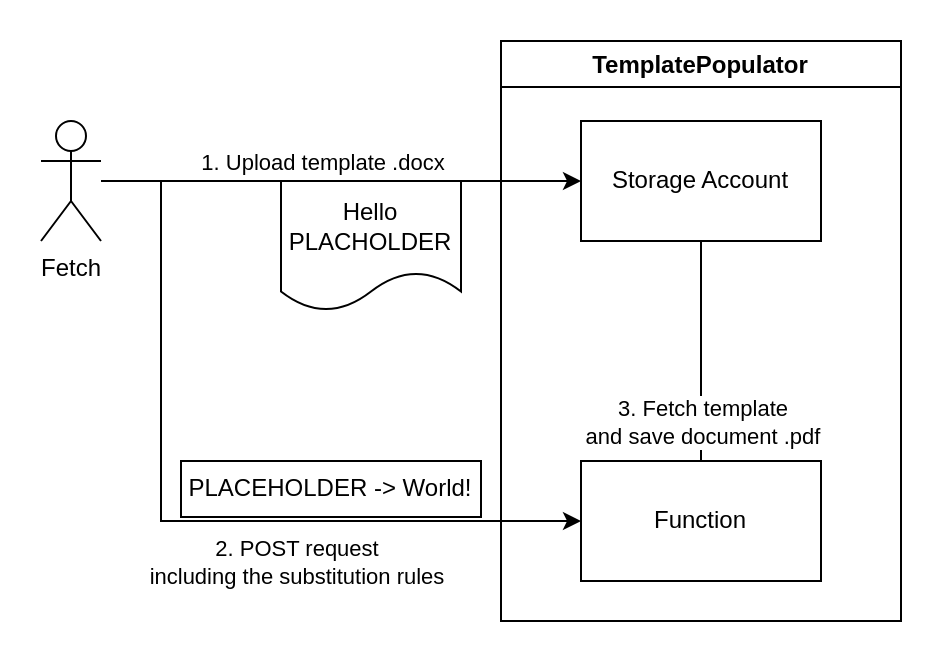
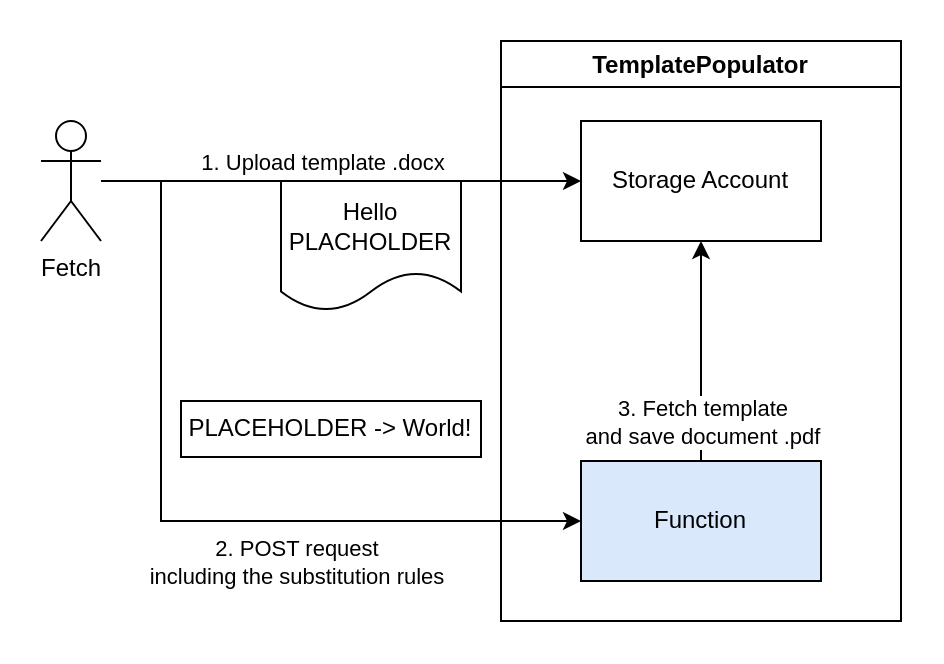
(701, 250) -> (701, 256)
(331, 489) -> (331, 429)
(701, 521) -> (701, 521)
